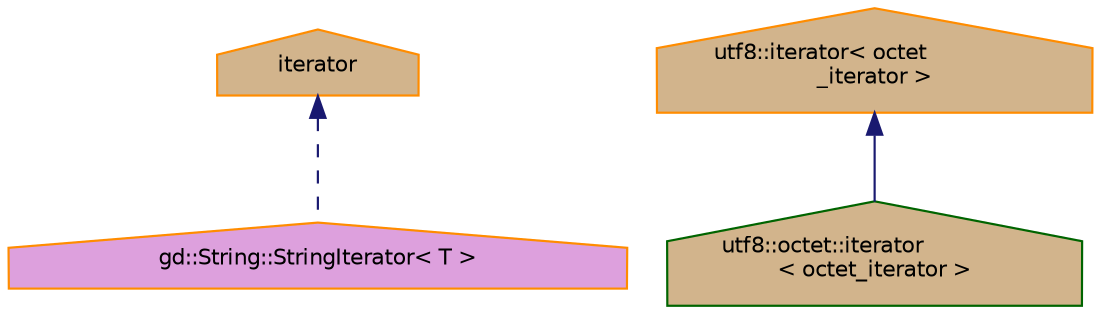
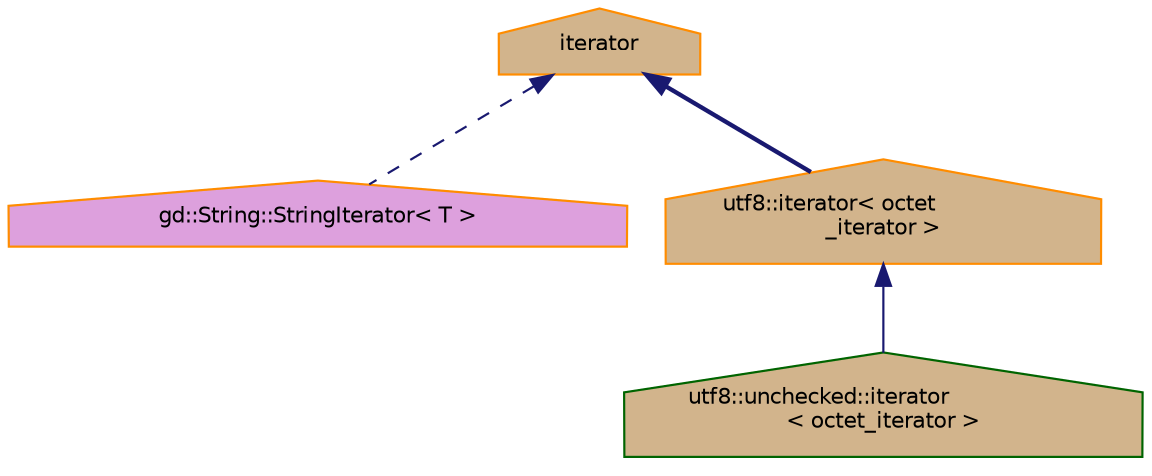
none -> (738, 129)
(875, 259) -> (883, 410)
